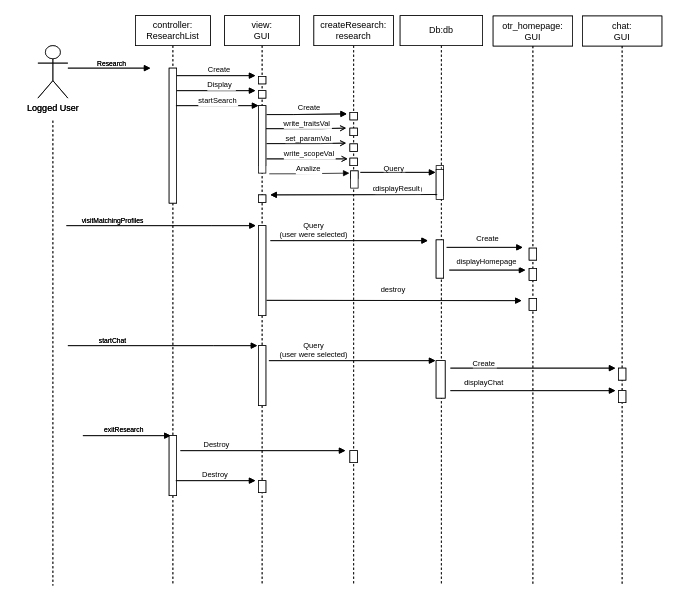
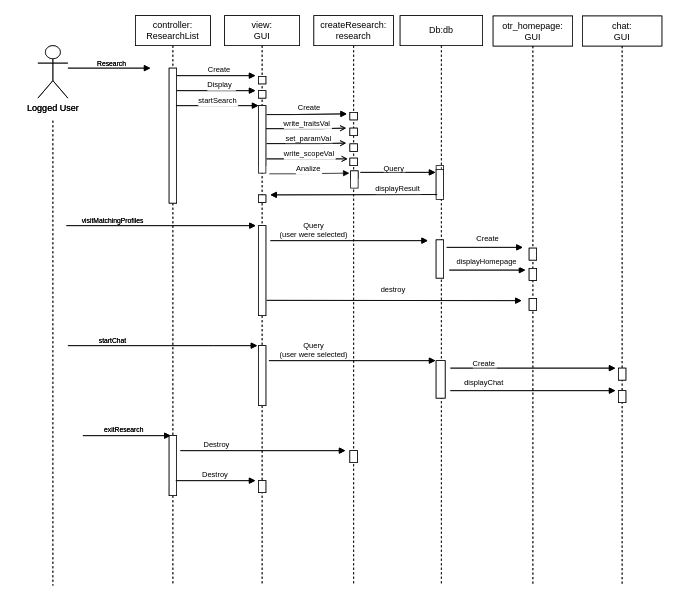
(398, 188) -> (398, 188)
